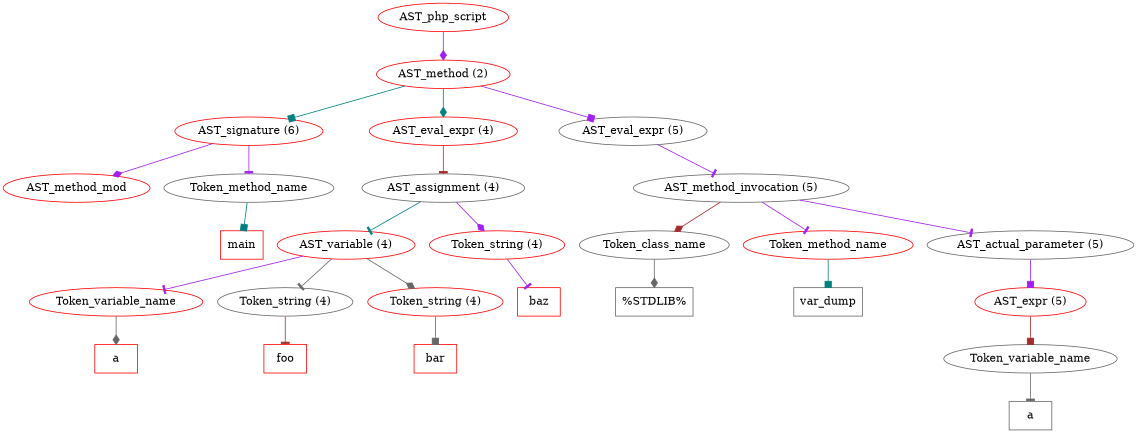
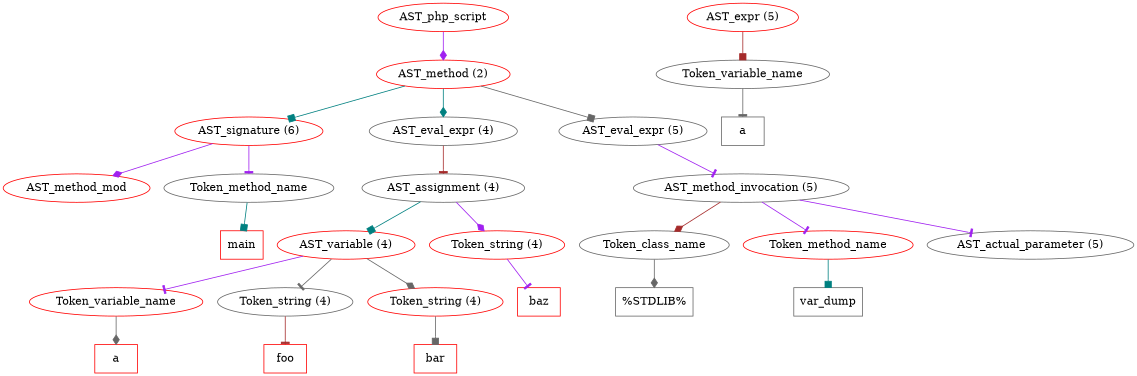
(534, 101) -> (534, 101)
(443, 131) -> (443, 131)
(396, 216) -> (398, 215)
(1030, 270) -> none
